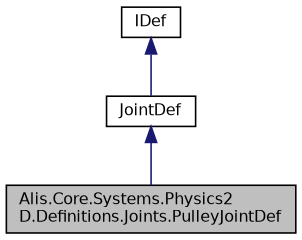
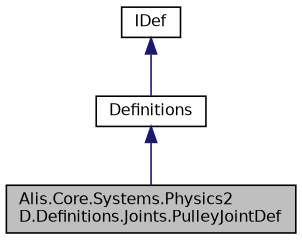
(151, 111) -> (151, 111)
